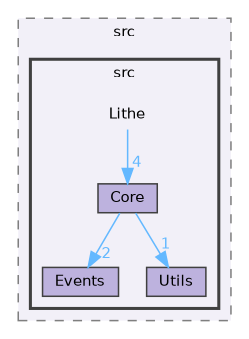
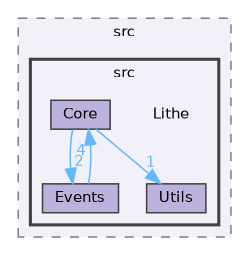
(128, 149) -> (91, 164)
